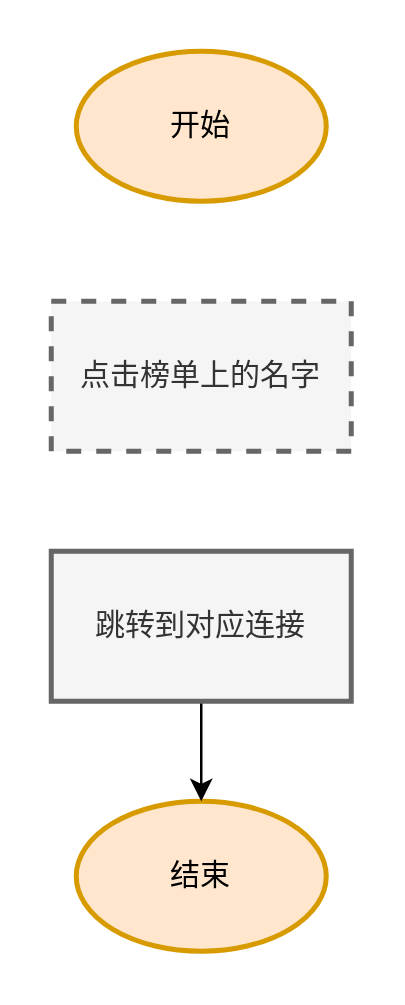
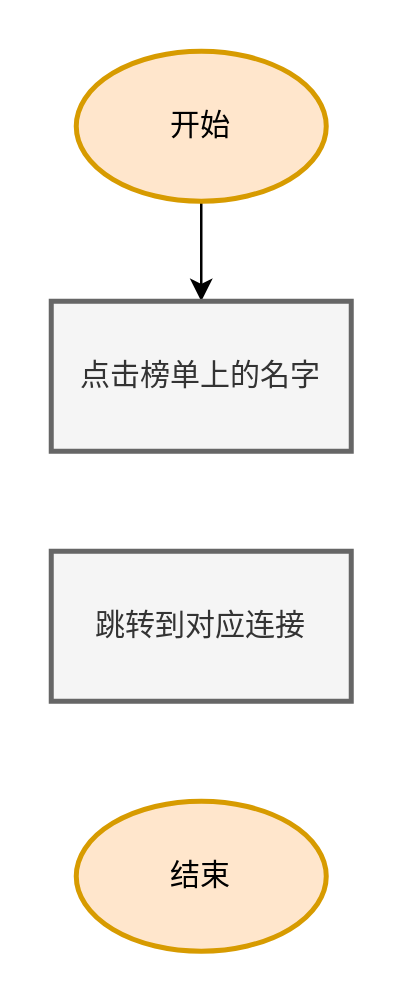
none -> (201, 243)
(201, 376) -> (201, 376)
(201, 743) -> none
